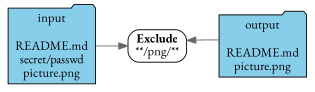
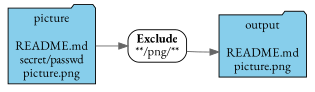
(207, 40) -> (198, 52)
(52, 46) -> (52, 46)
